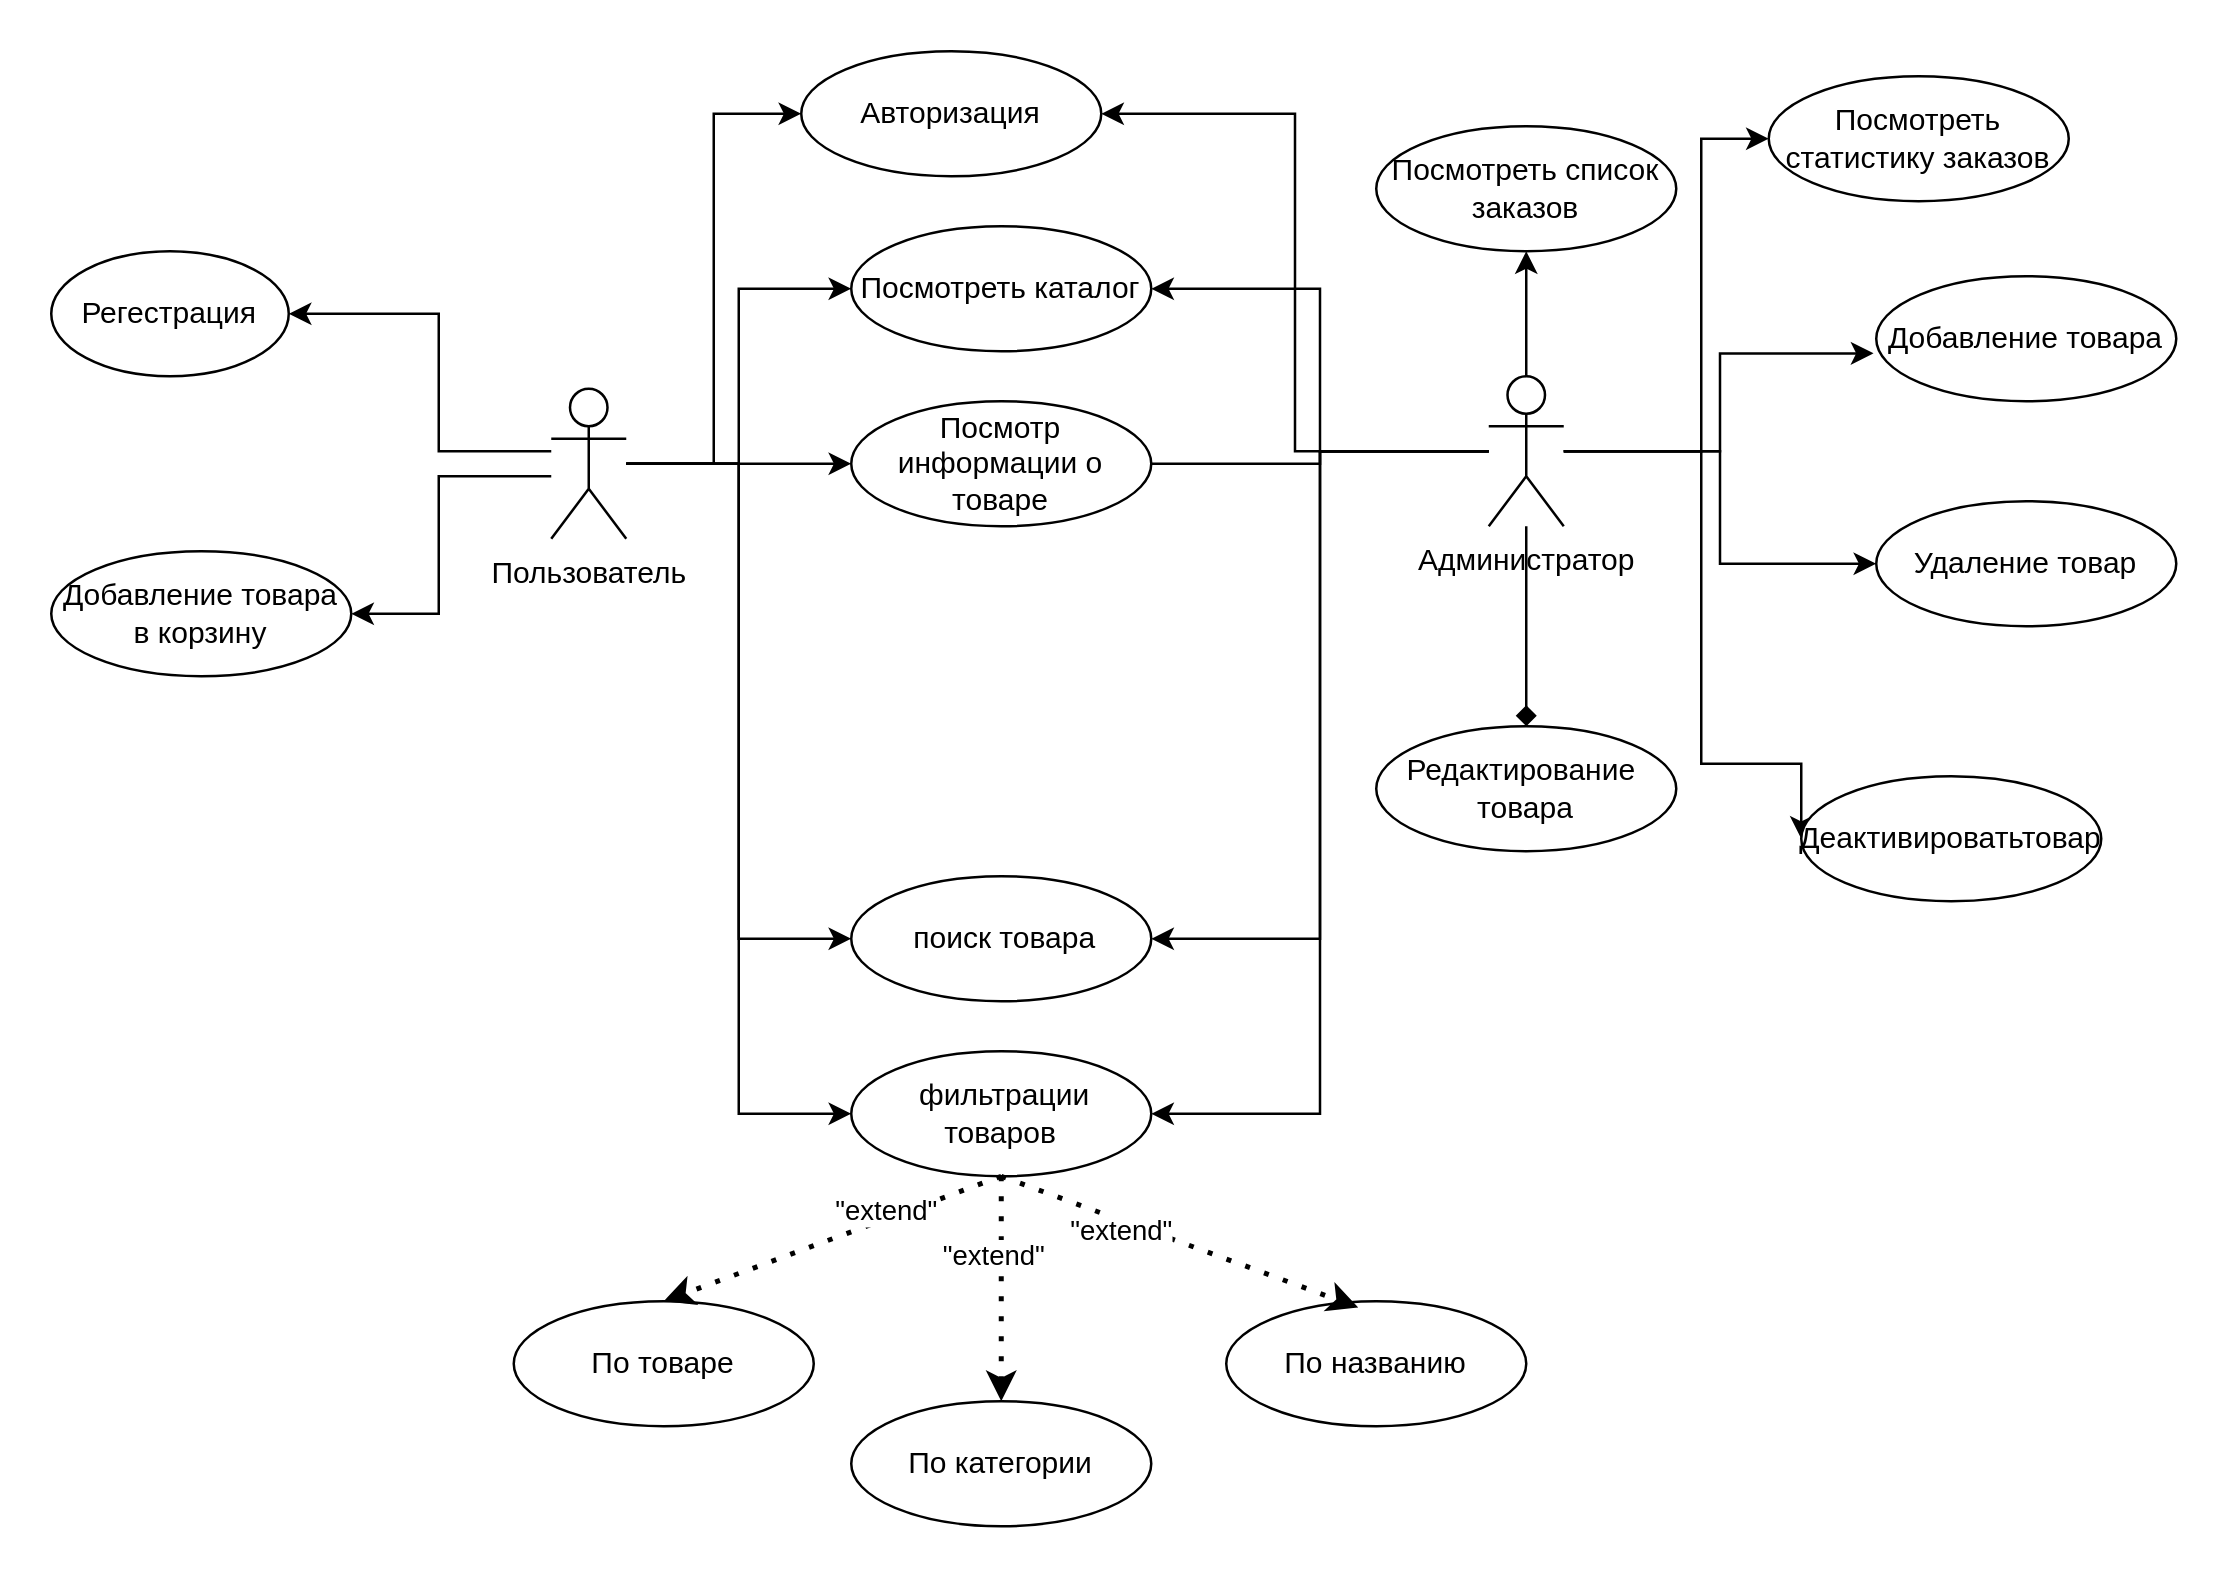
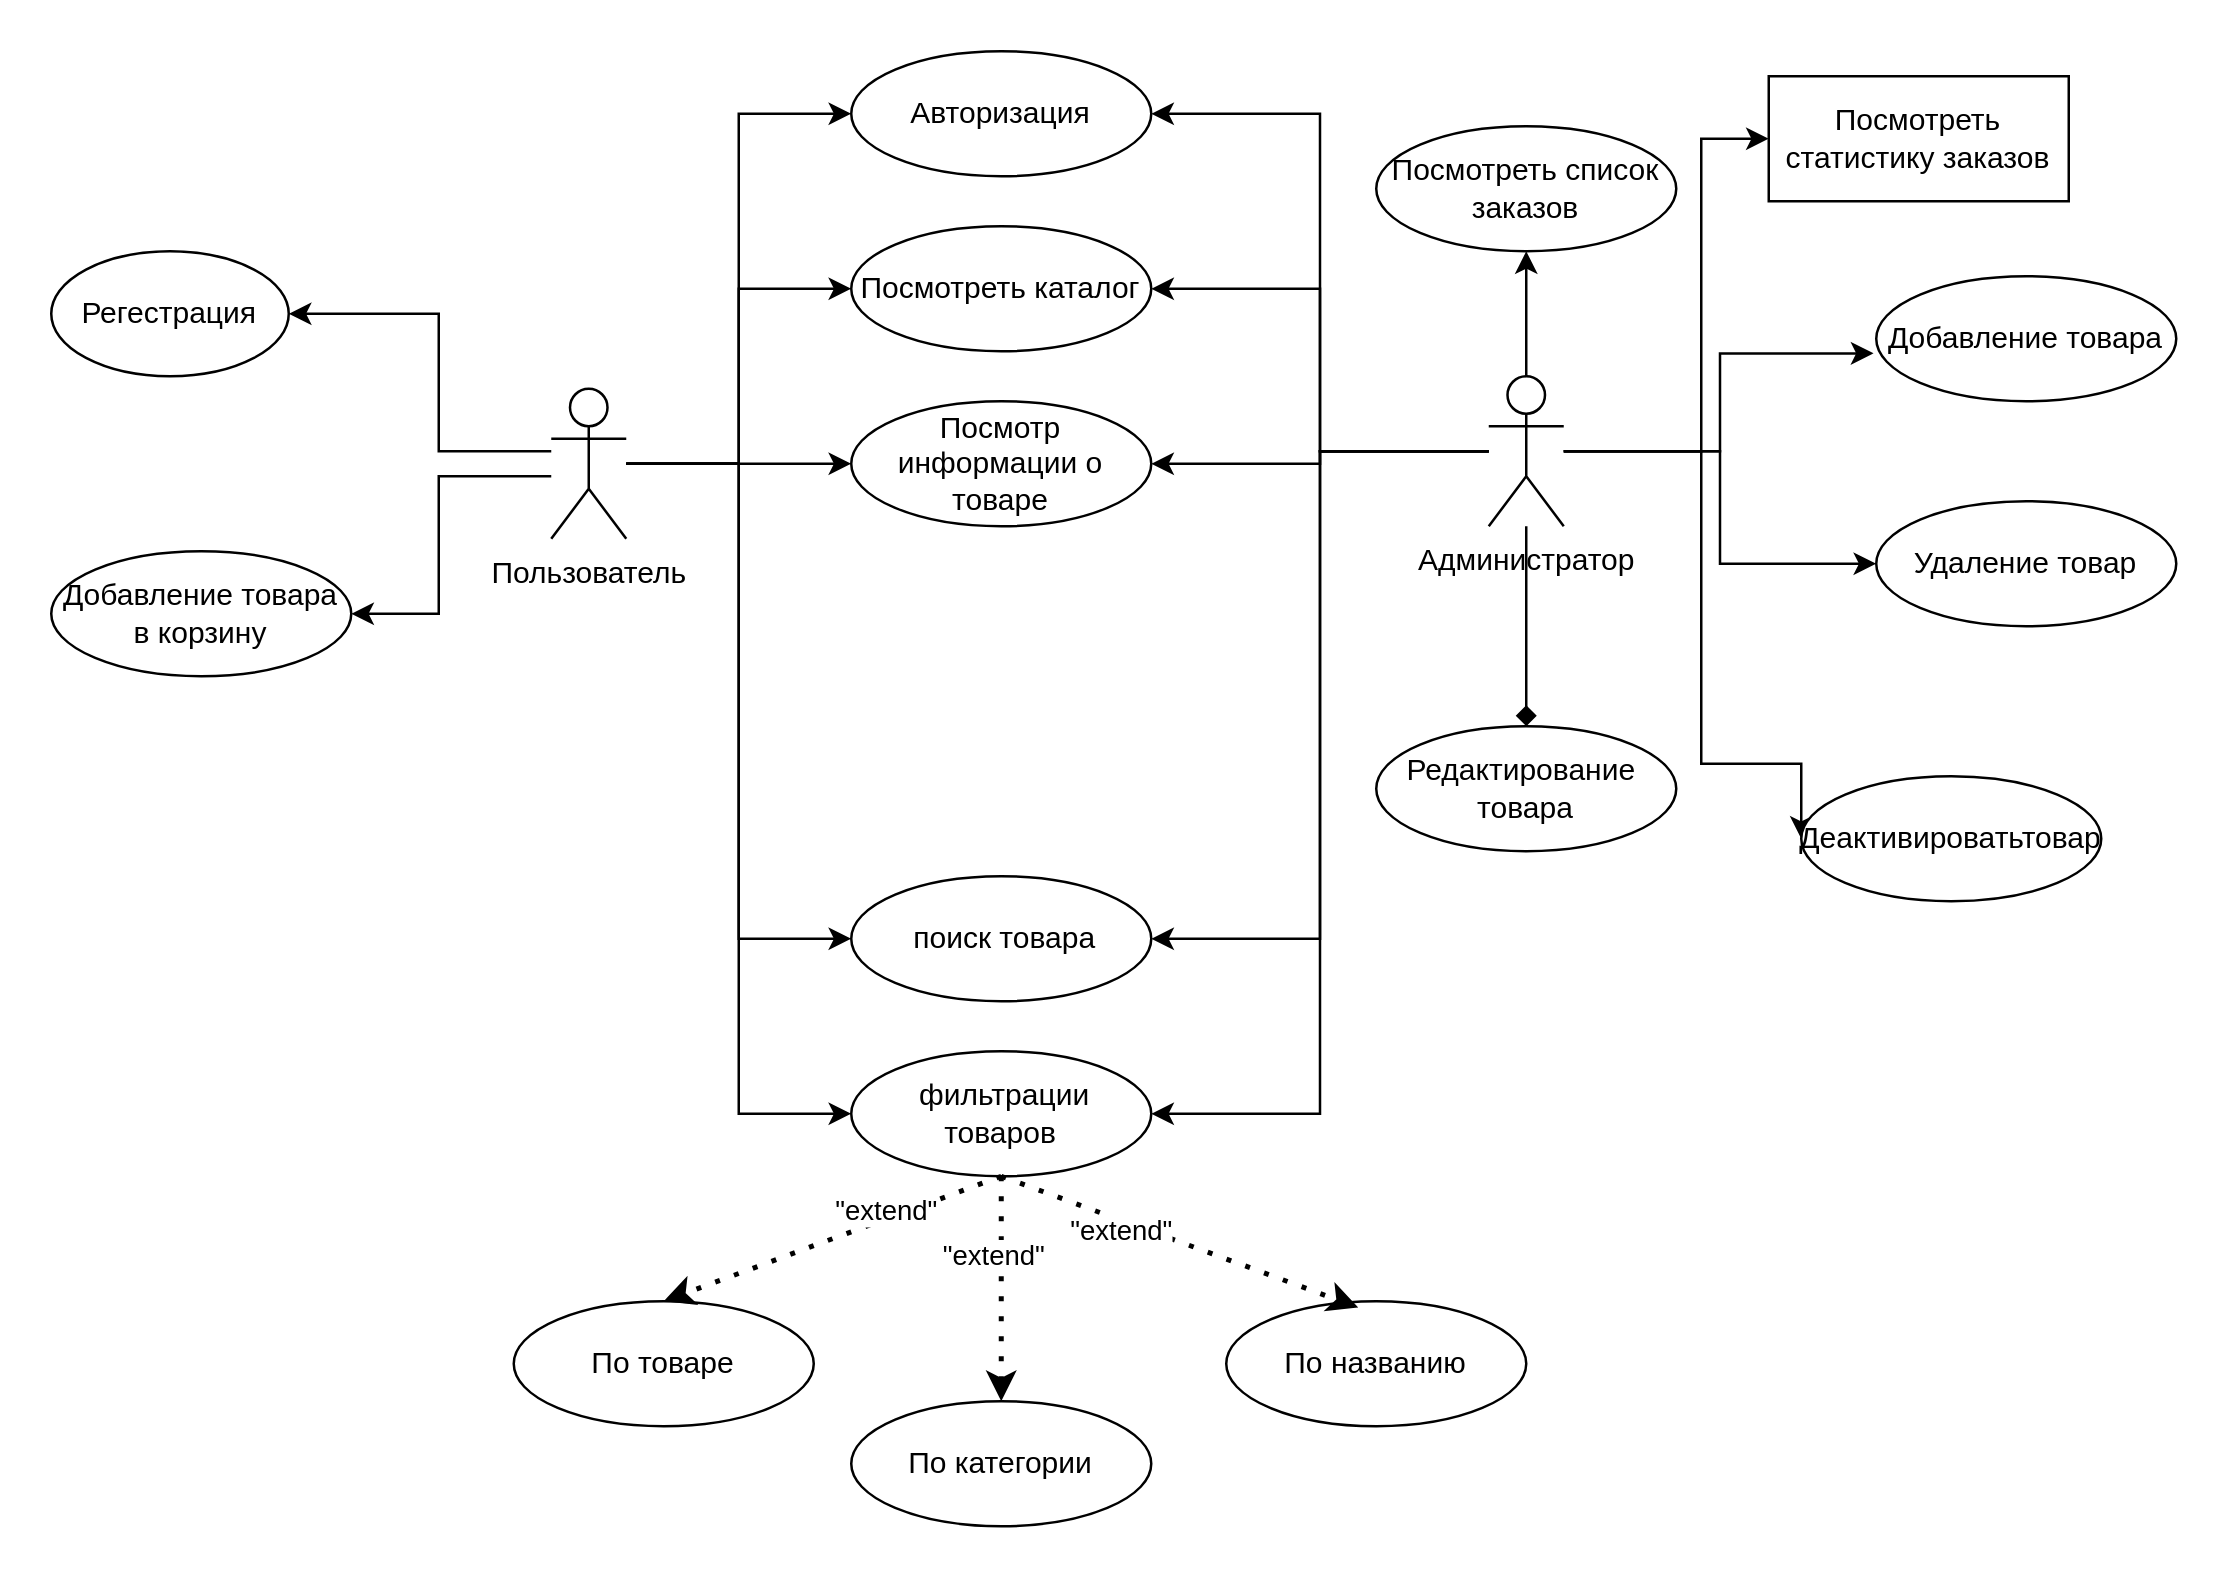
(951, 114) -> (1001, 114)
(1919, 139) -> (1919, 139)
(1162, 464) -> (1169, 464)
